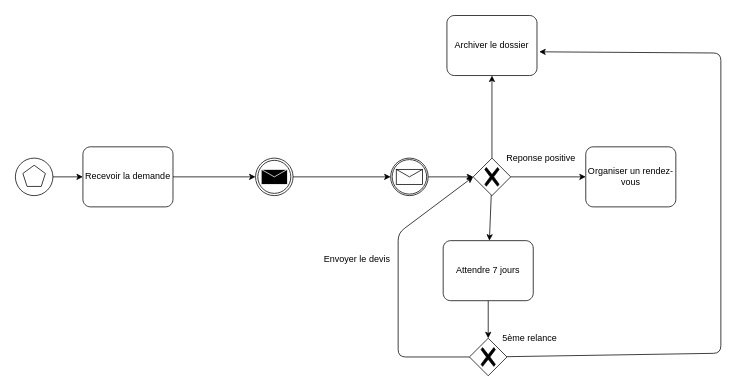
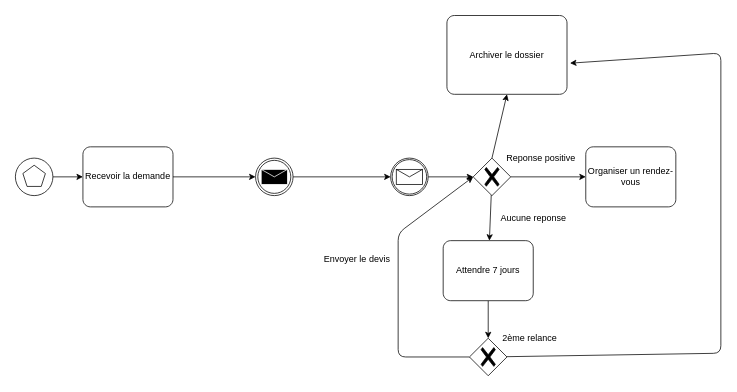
(492, 45) -> (507, 55)
none -> (533, 218)
(530, 338) -> (530, 338)
